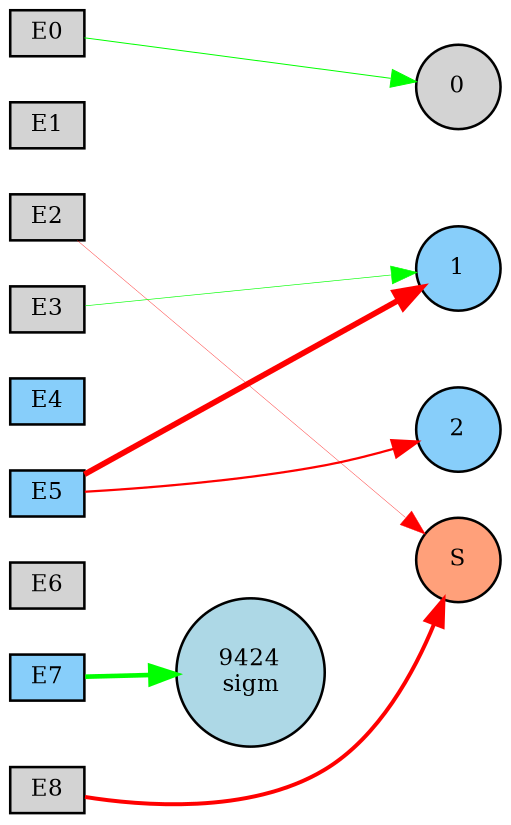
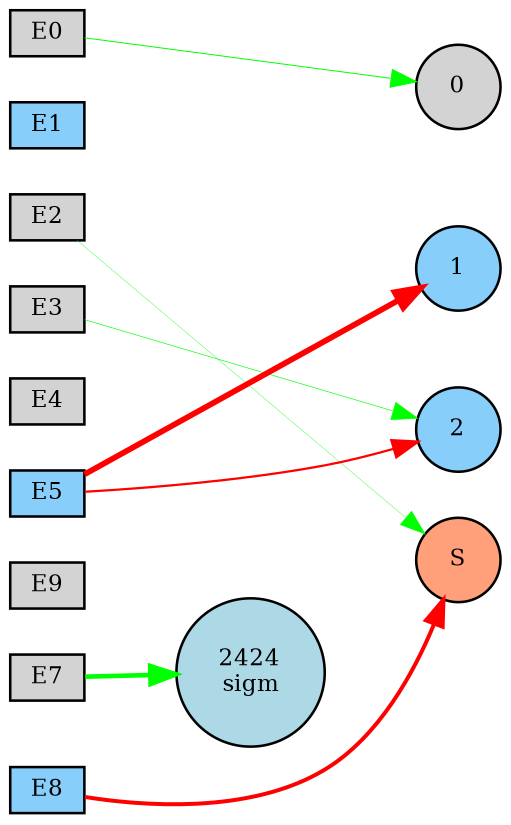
(47, 125) -> (47, 125)
(238, 290) -> (293, 381)
(233, 372) -> (266, 400)
(47, 401) -> (47, 401)
(47, 586) -> (47, 586)
(251, 672) -> (251, 672)
(47, 678) -> (47, 678)
(47, 790) -> (47, 790)
